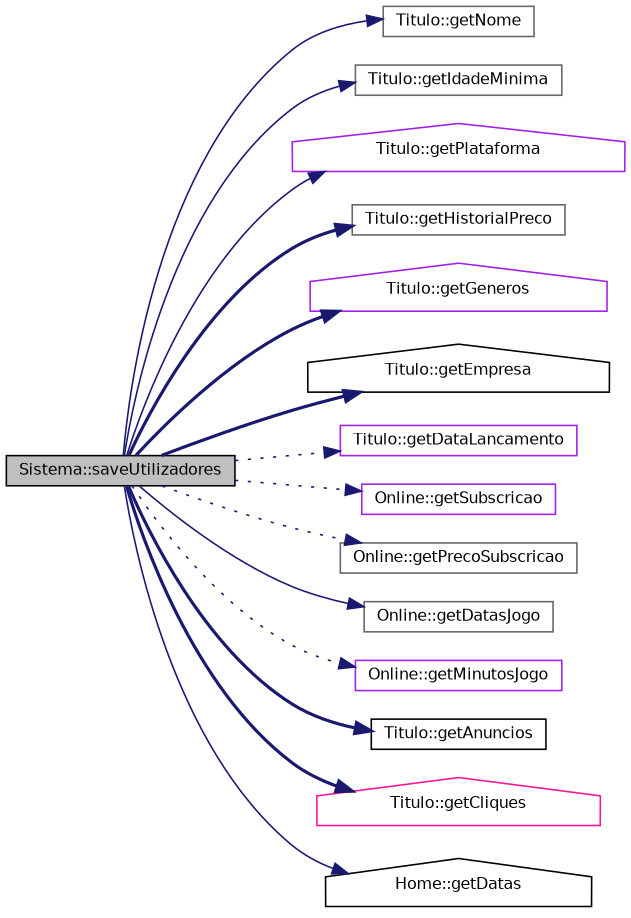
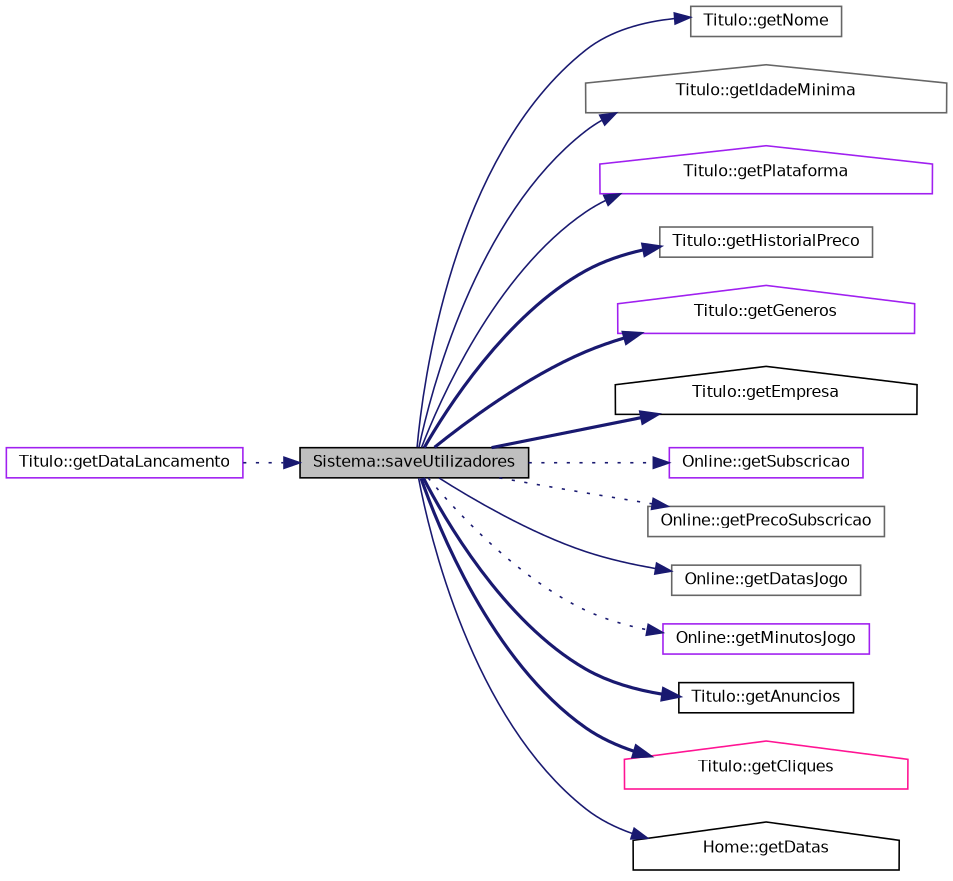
(459, 80) -> (766, 91)
(280, 457) -> (263, 463)
